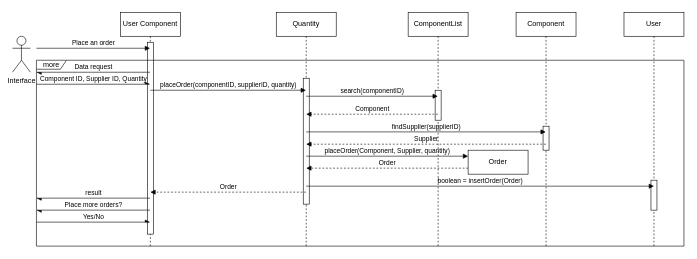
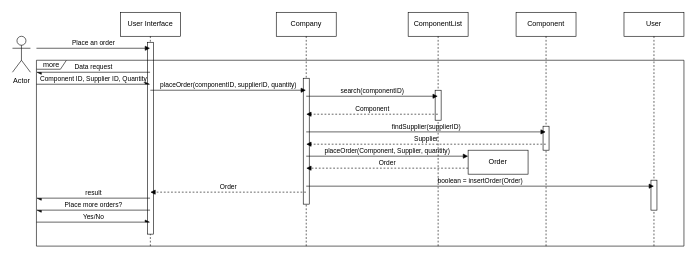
(150, 24) -> (150, 24)
(306, 24) -> (306, 24)
(22, 81) -> (22, 81)
